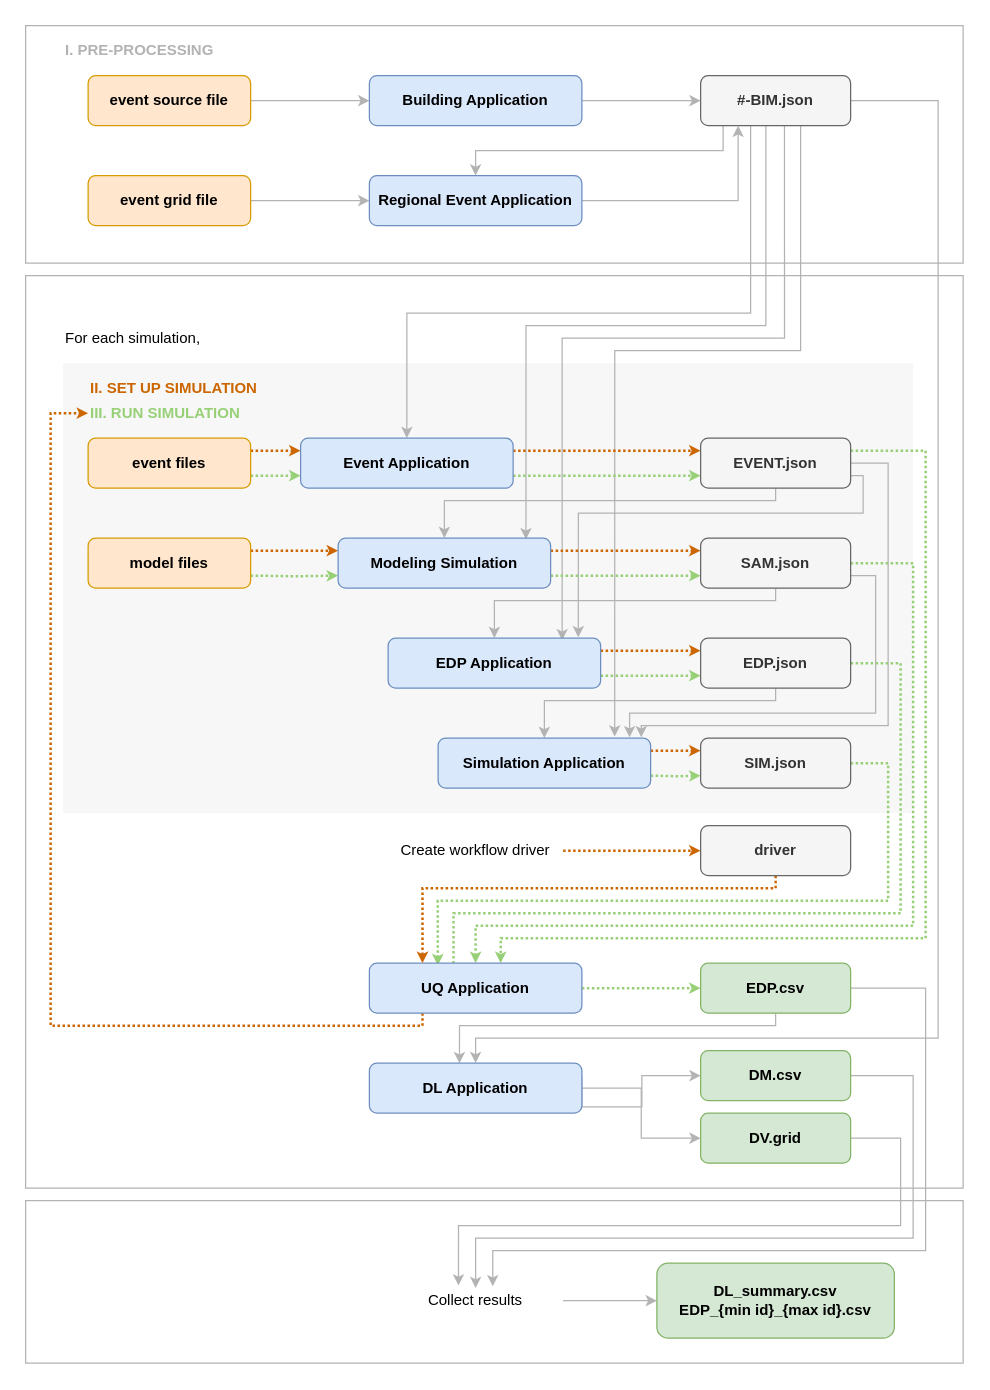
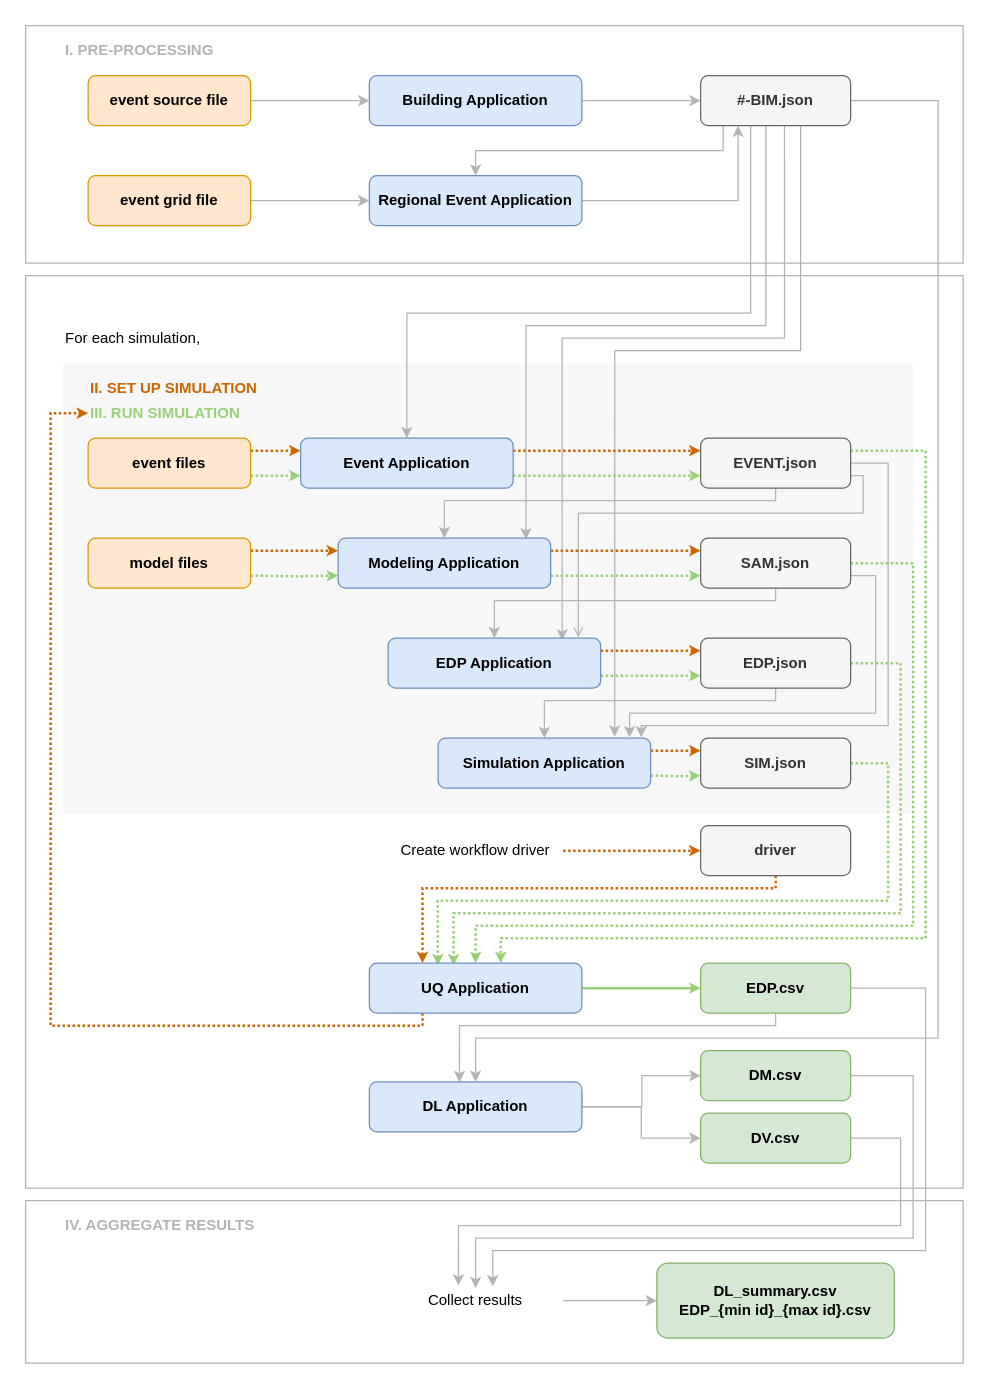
(444, 563) -> (444, 563)
(578, 627) -> (578, 630)
(454, 957) -> (454, 955)
(637, 988) -> (637, 988)
(476, 1088) -> (476, 1107)
(776, 1138) -> (776, 1138)
none -> (176, 1226)
